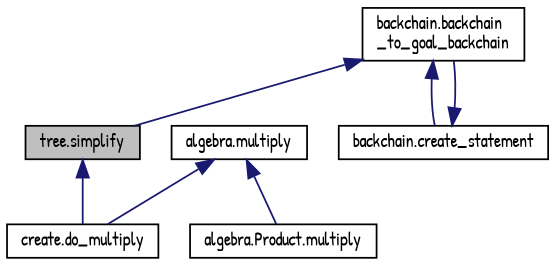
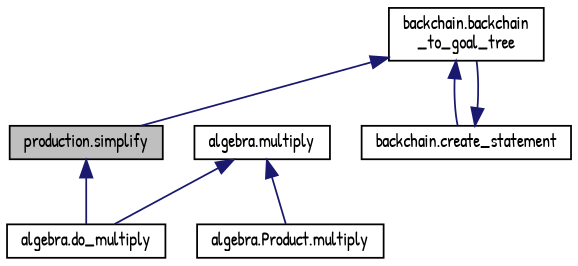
(443, 34) -> (466, 34)
(83, 143) -> (86, 143)
(83, 241) -> (86, 241)
